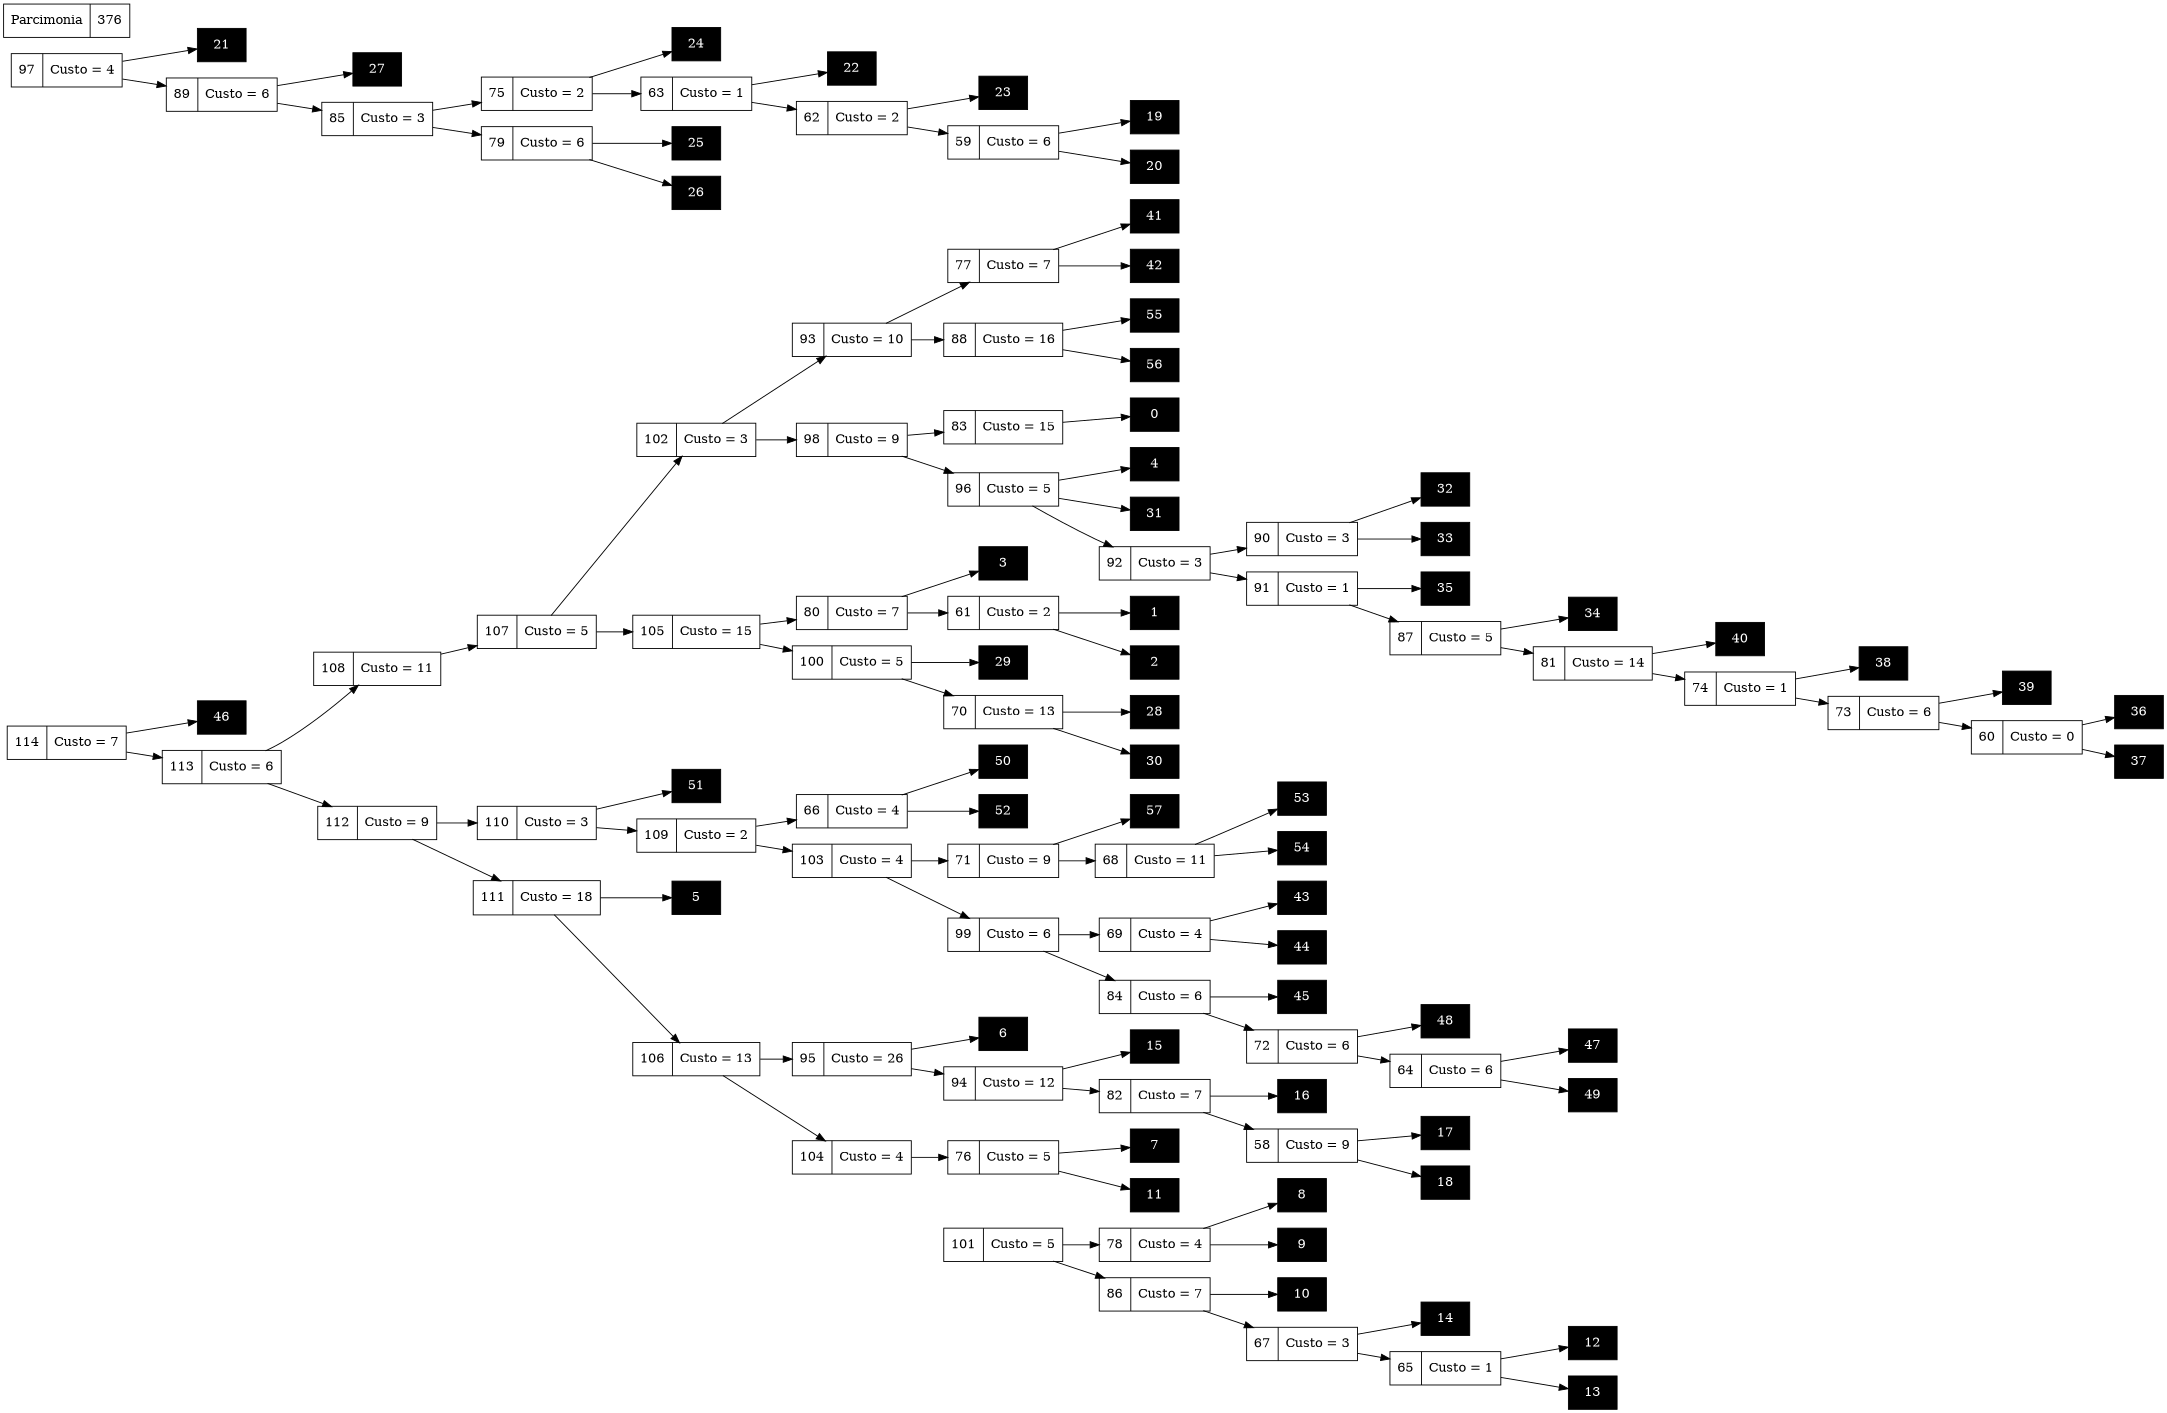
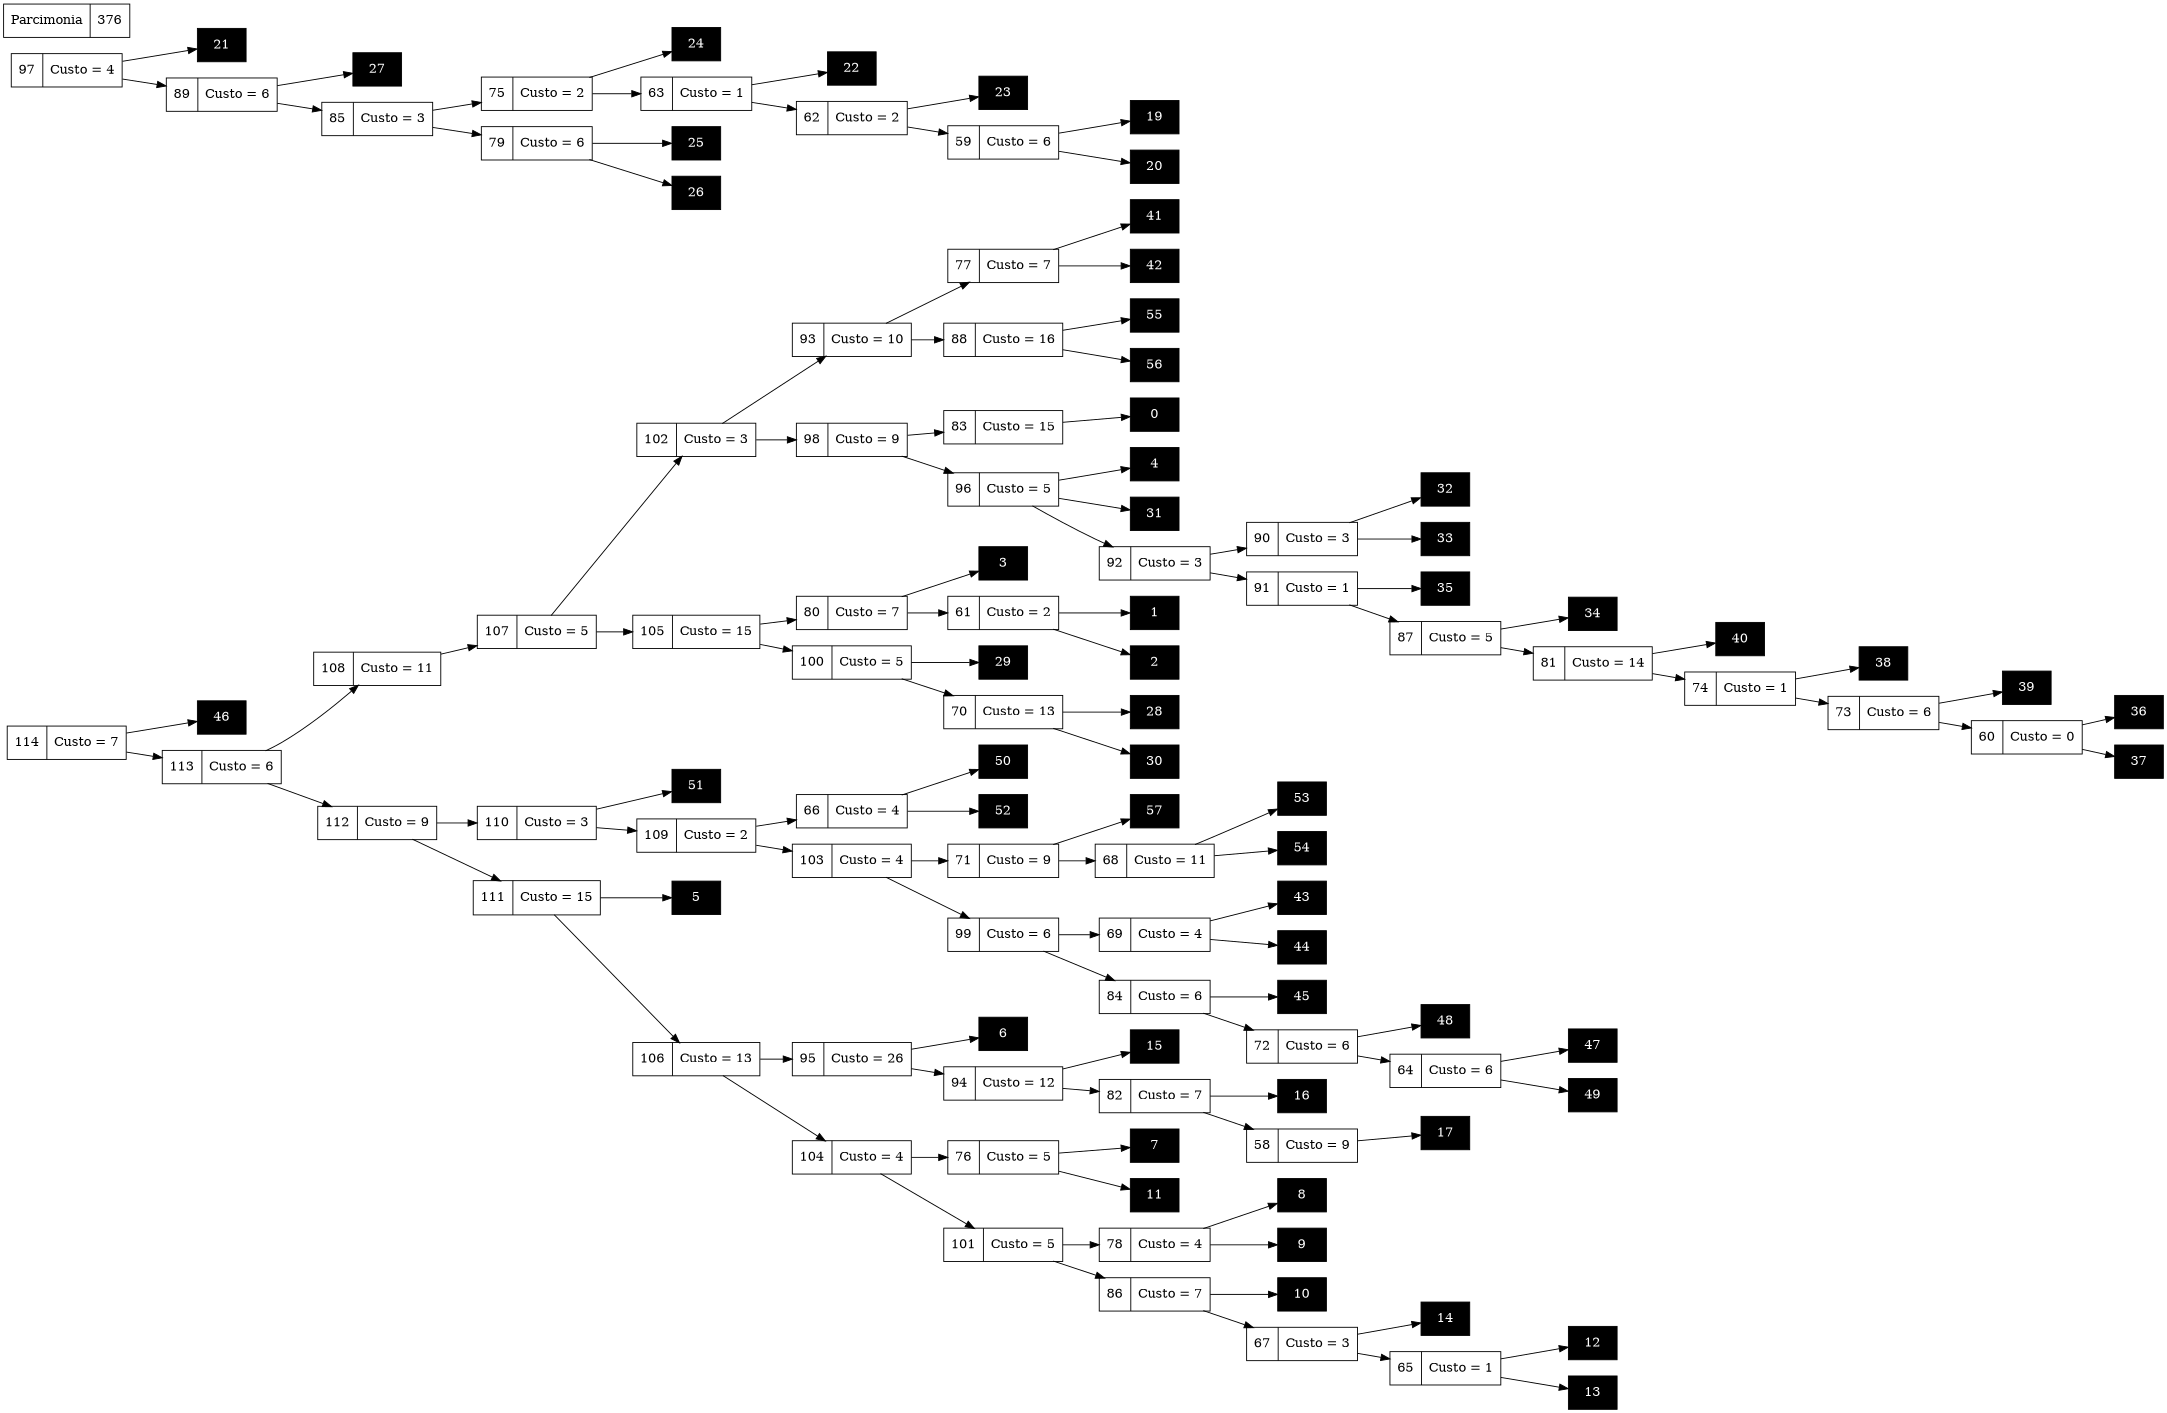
(557, 897) -> (557, 897)
(1445, 1183) -> none
none -> (924, 1199)
